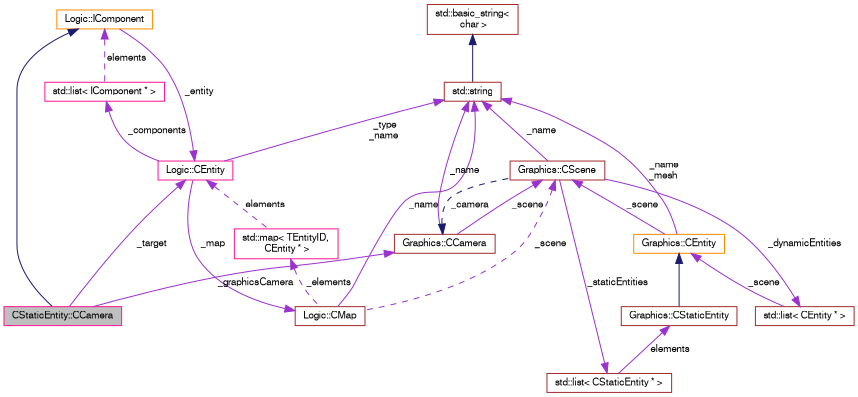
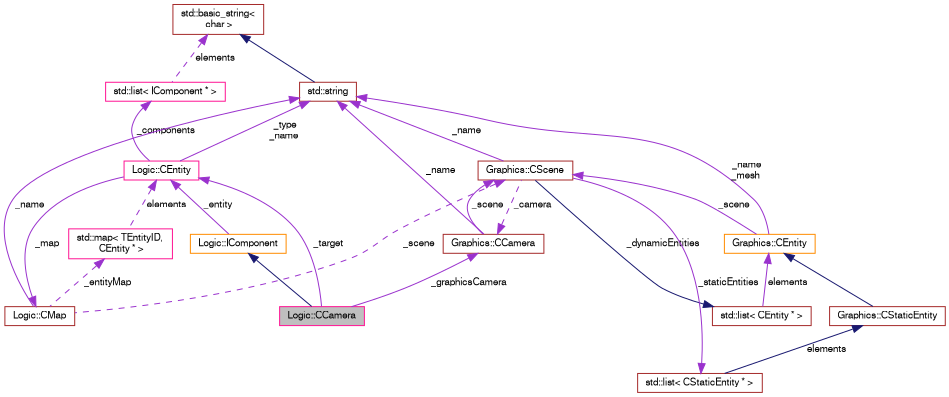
(105, 61) -> (187, 62)
(466, 189) -> (512, 202)
(714, 217) -> (615, 250)
(328, 283) -> (107, 283)
(763, 283) -> (787, 283)
(63, 316) -> (322, 316)
(640, 353) -> (789, 351)
